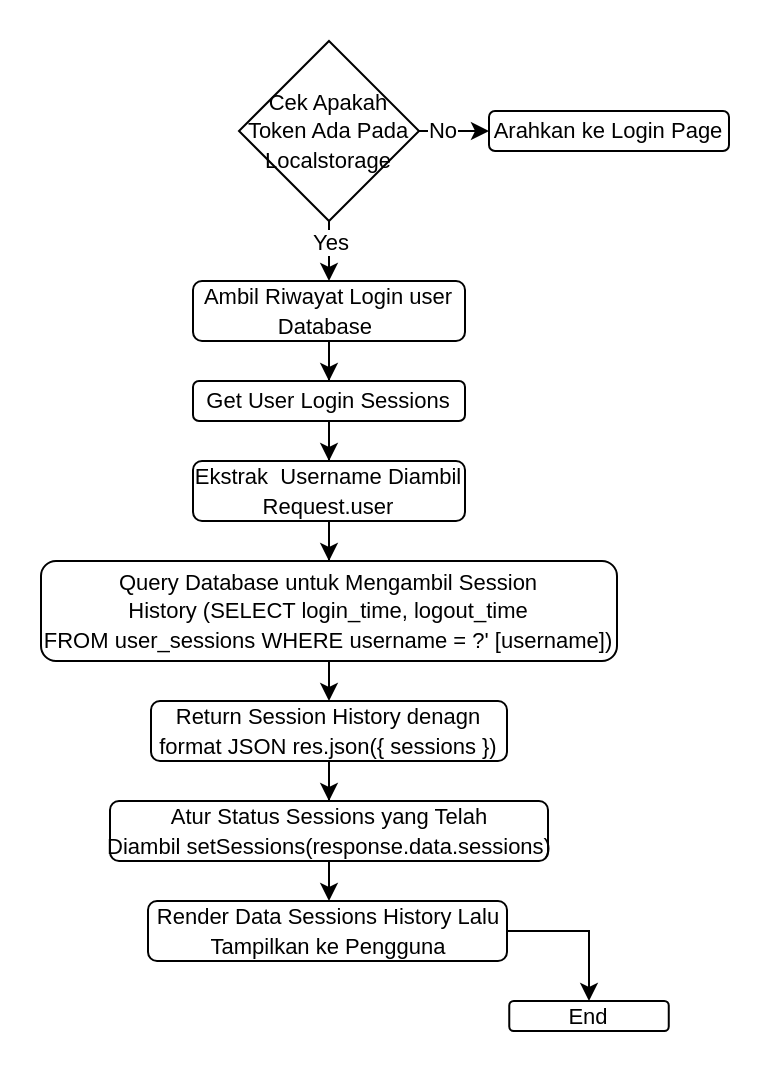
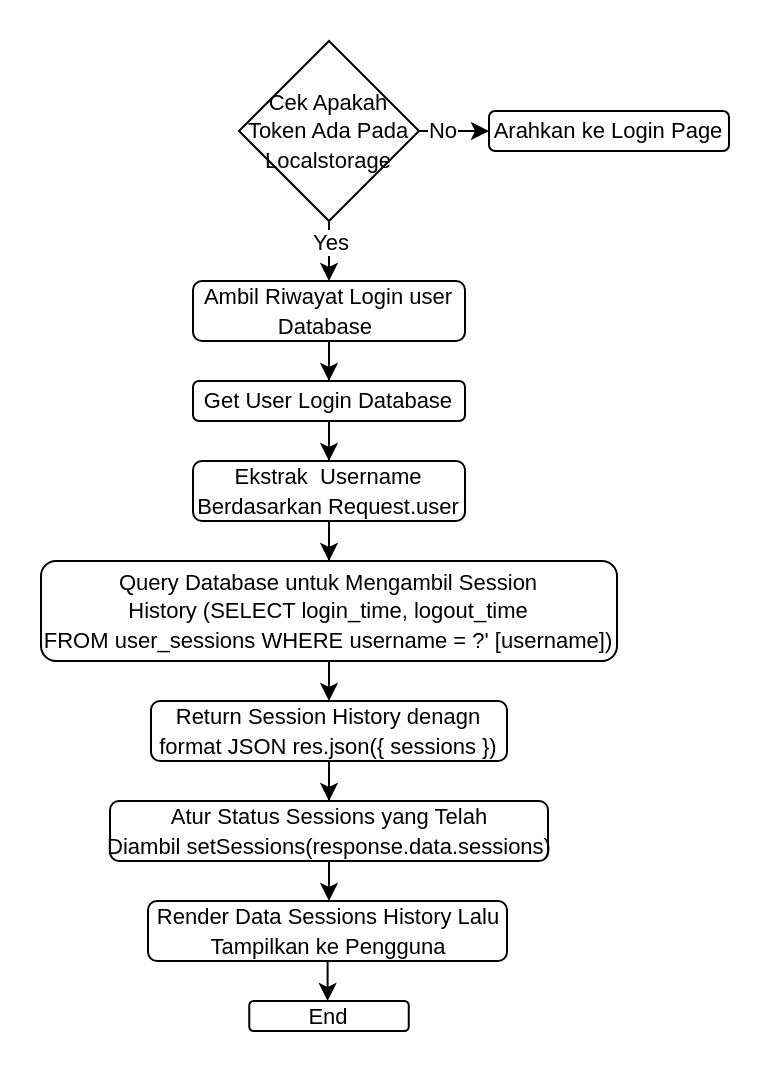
(329, 401) -> (329, 401)
(329, 491) -> (329, 491)
(589, 1016) -> (329, 1016)
